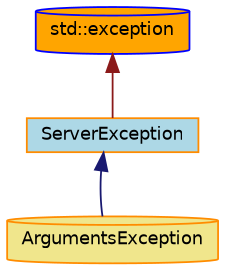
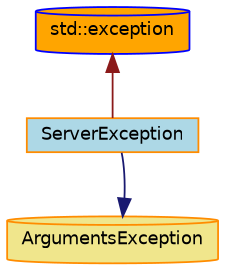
(101, 194) -> (124, 175)
